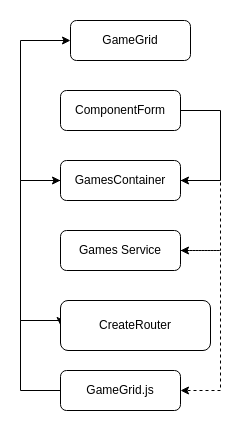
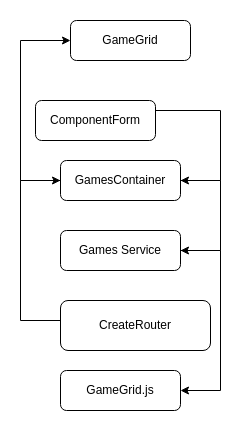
(121, 111) -> (96, 121)
(221, 215) -> (221, 215)
(221, 337) -> (221, 337)
(21, 377) -> none
